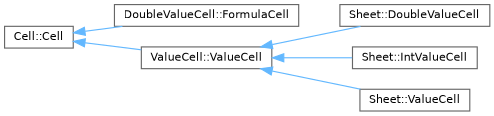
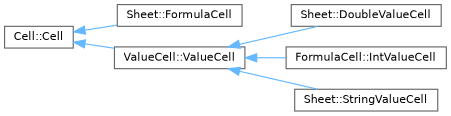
(207, 15) -> (180, 15)
(415, 58) -> (366, 58)
(415, 100) -> (366, 100)
